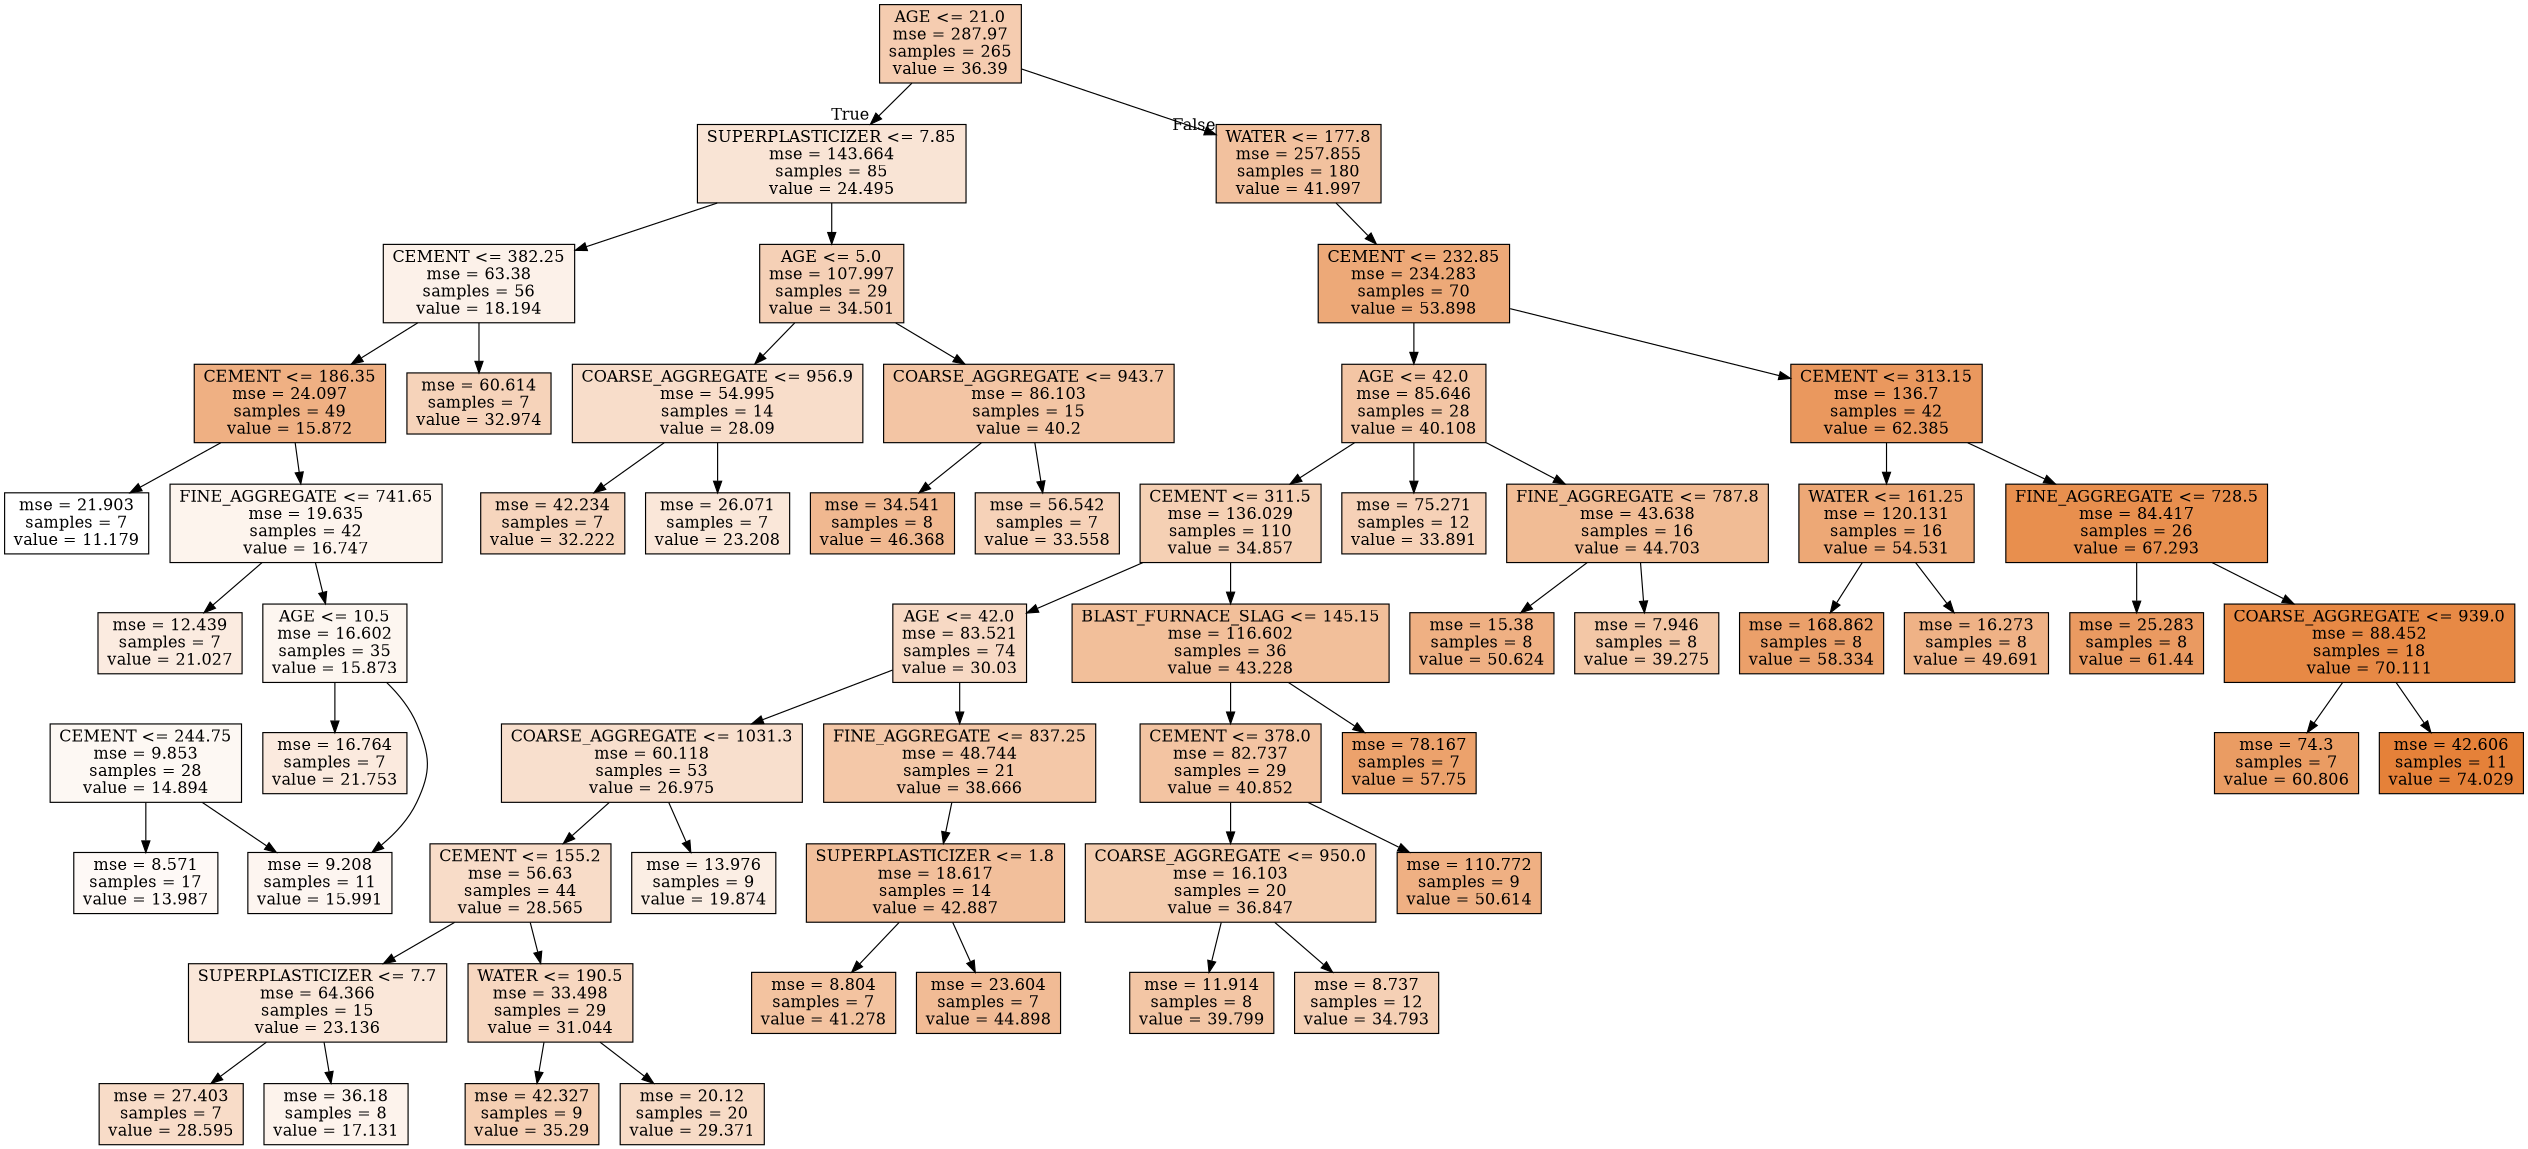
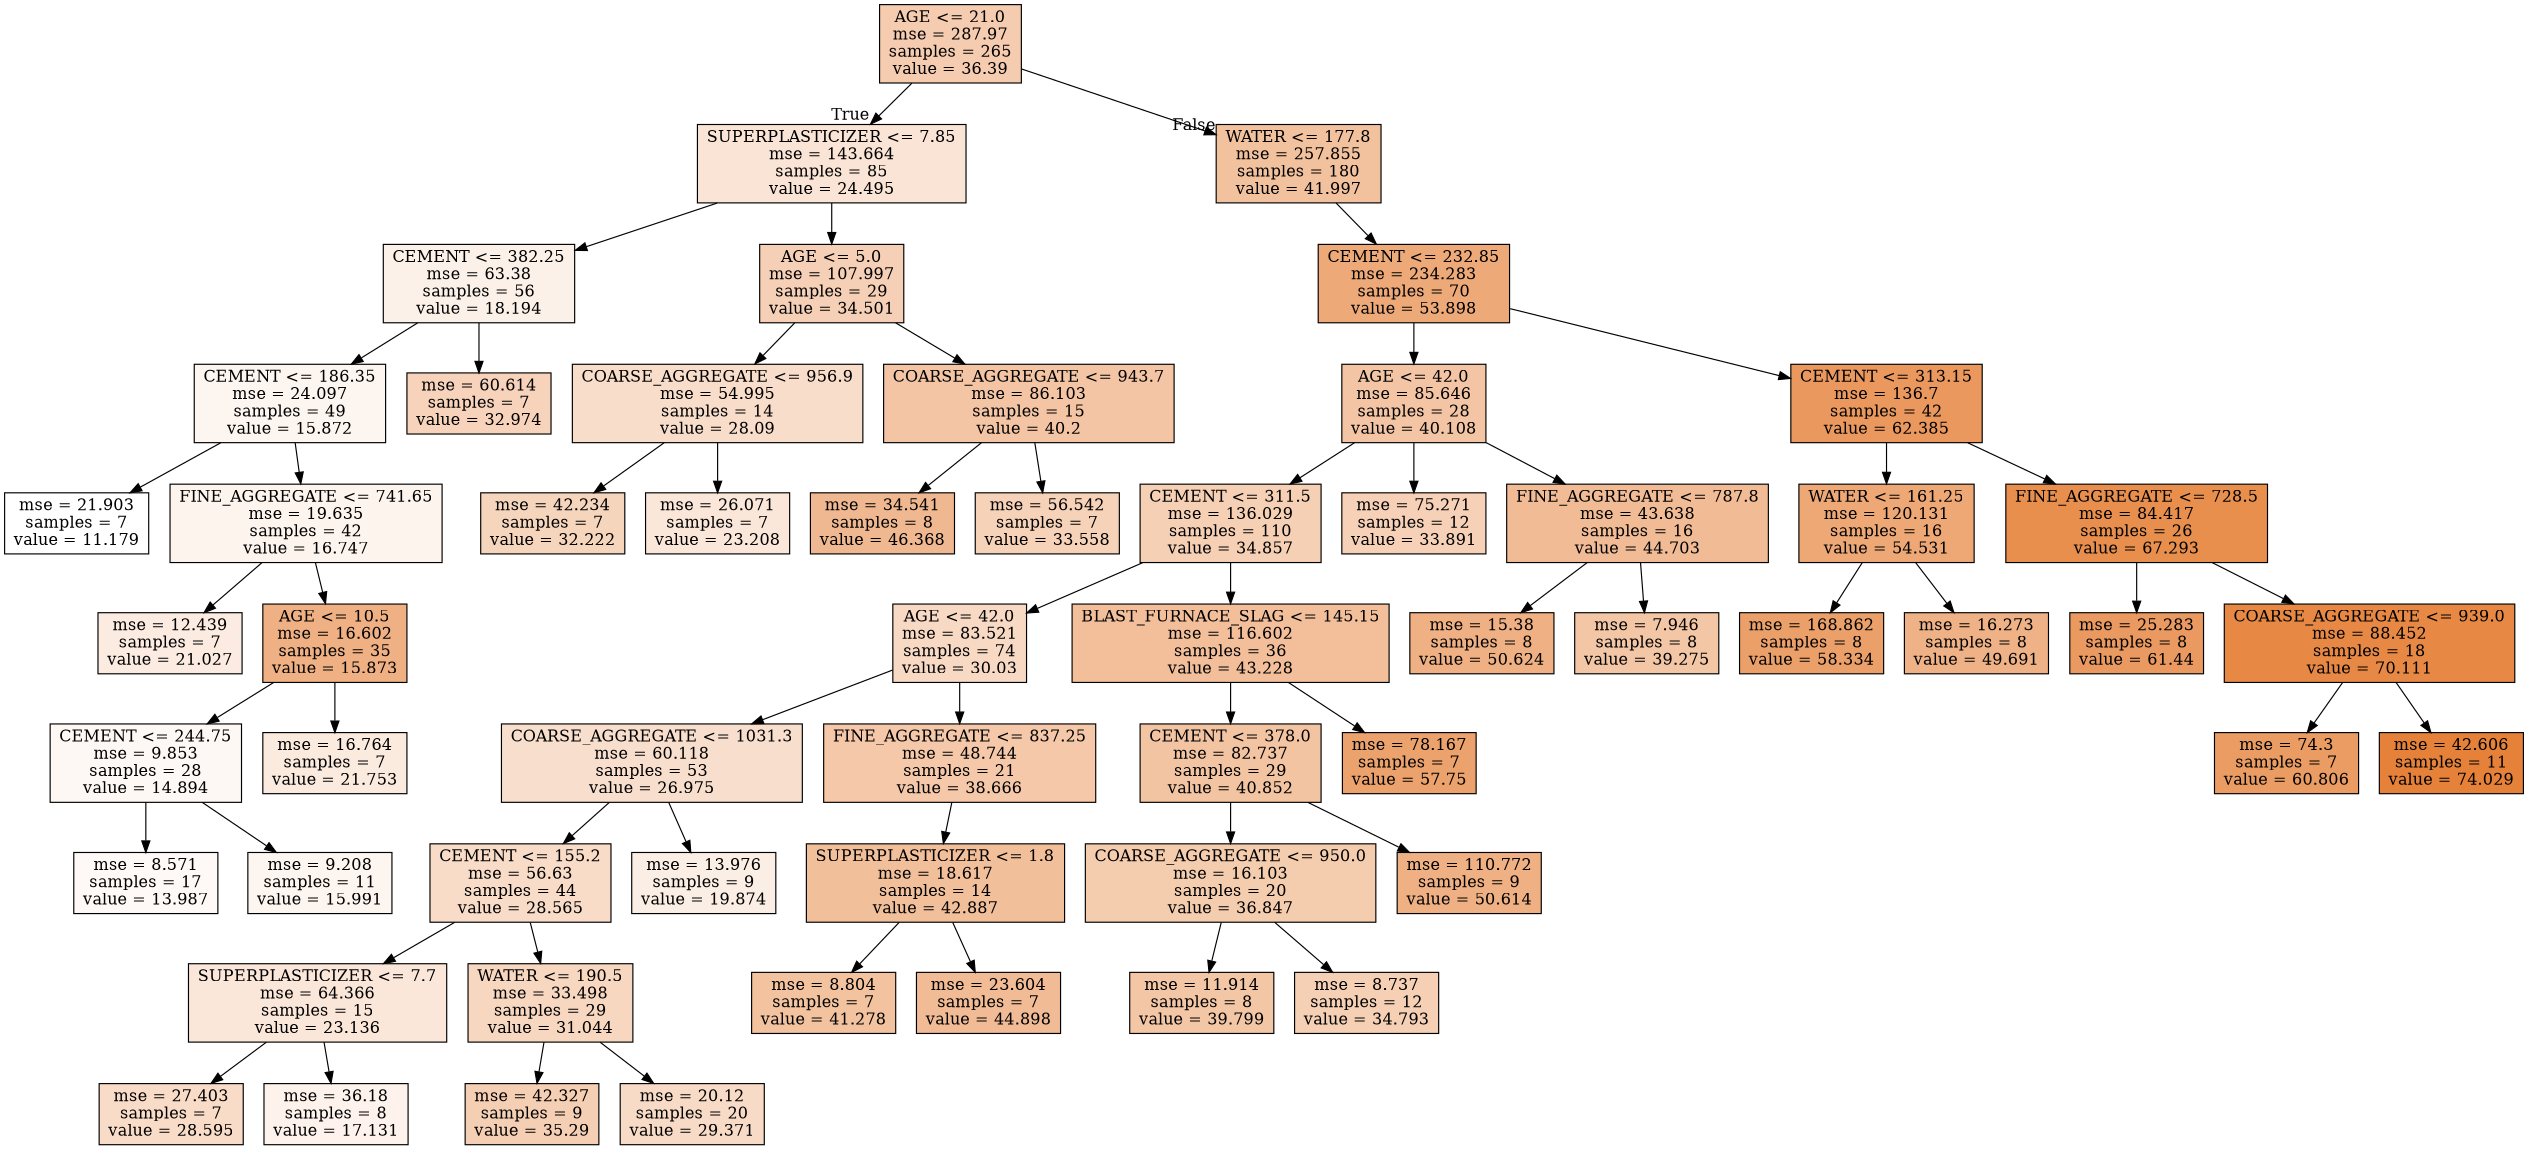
(290, 403) -> (290, 403)
(335, 643) -> (335, 643)
(427, 765) -> (245, 700)
